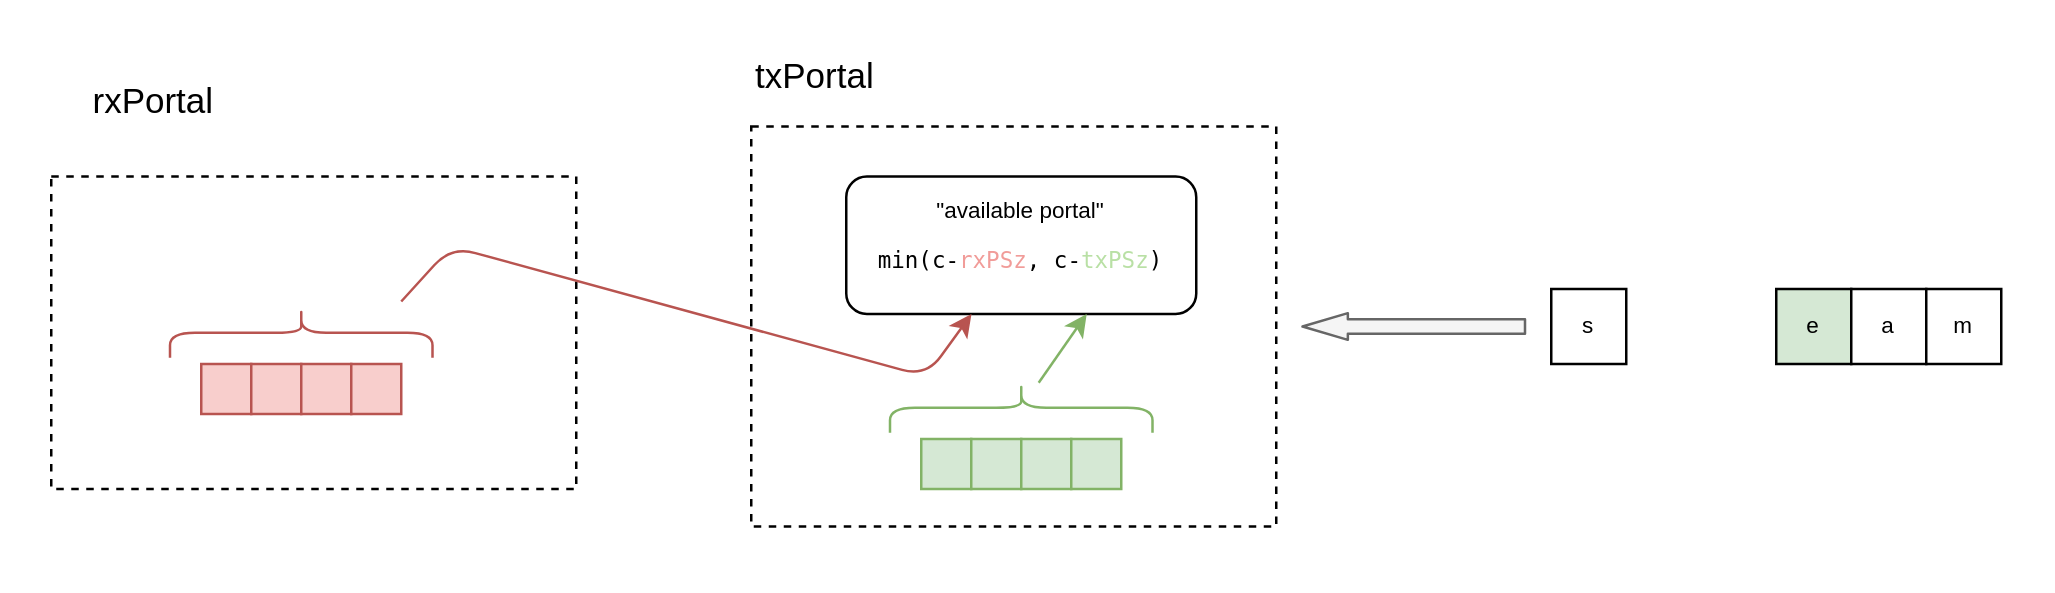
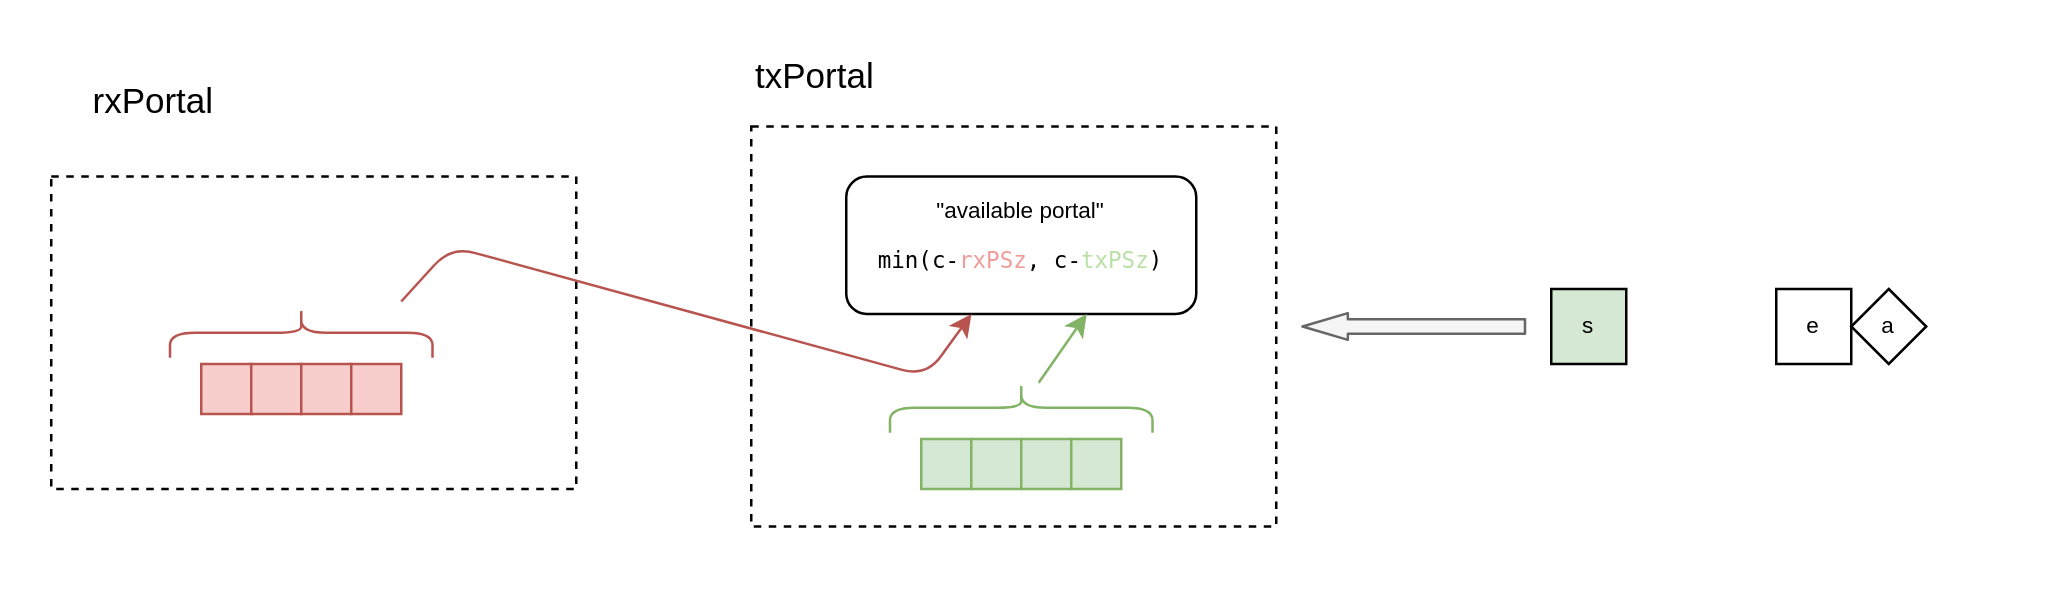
(1589, 326) -> (1589, 326)
(1814, 326) -> (1814, 326)
(1889, 326) -> (1889, 326)
(1964, 326) -> none
